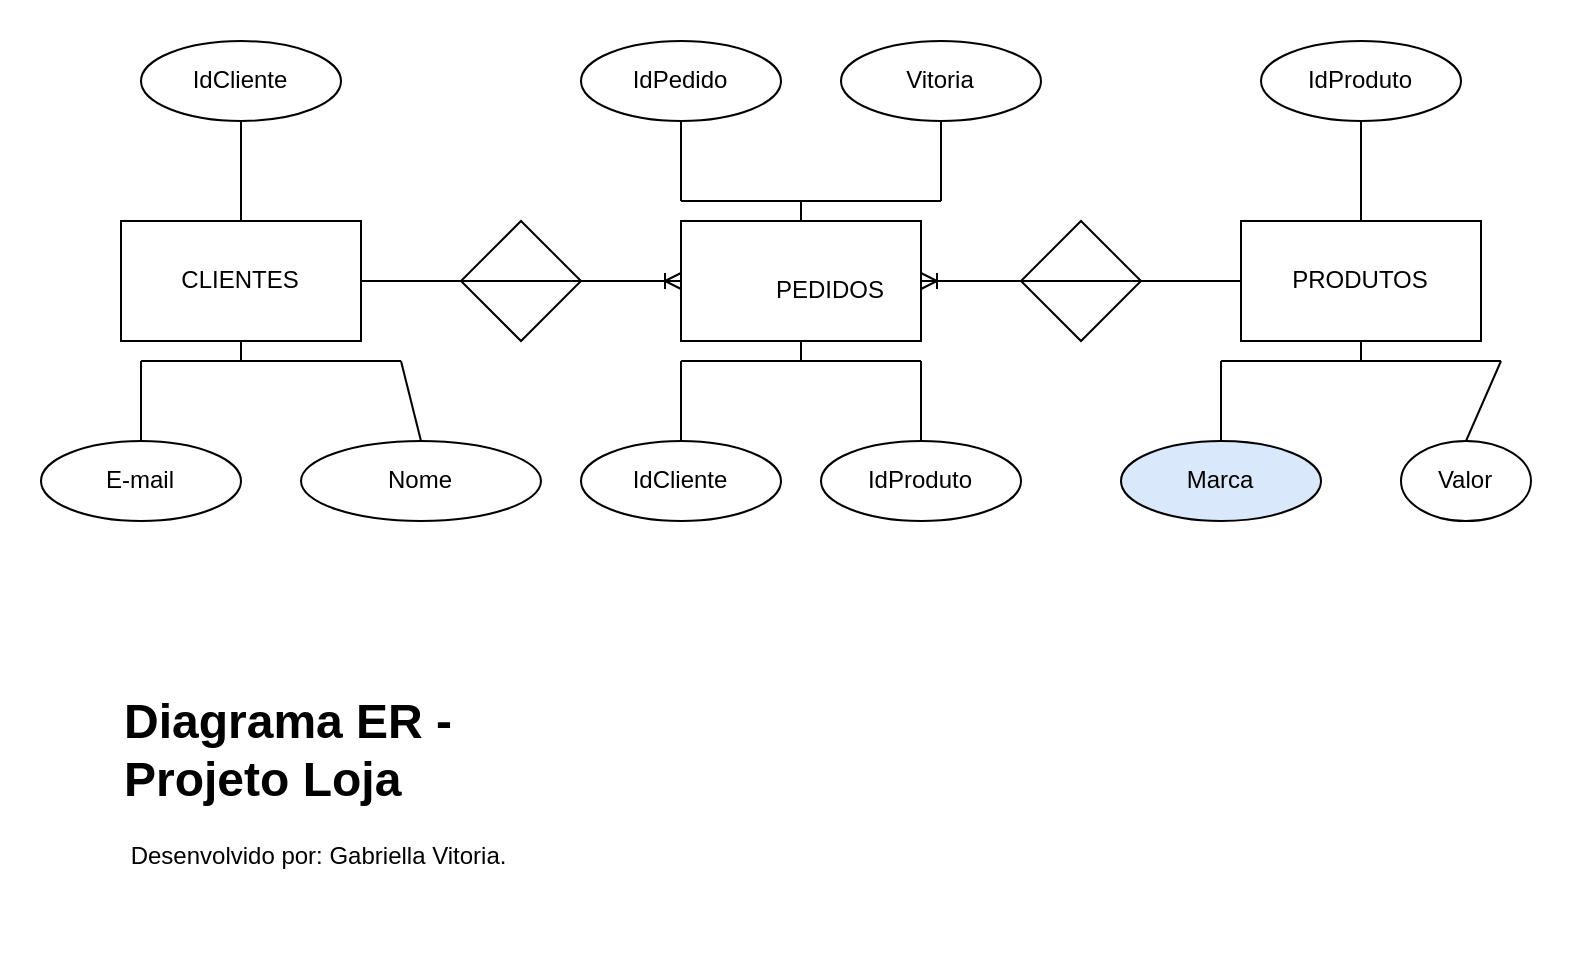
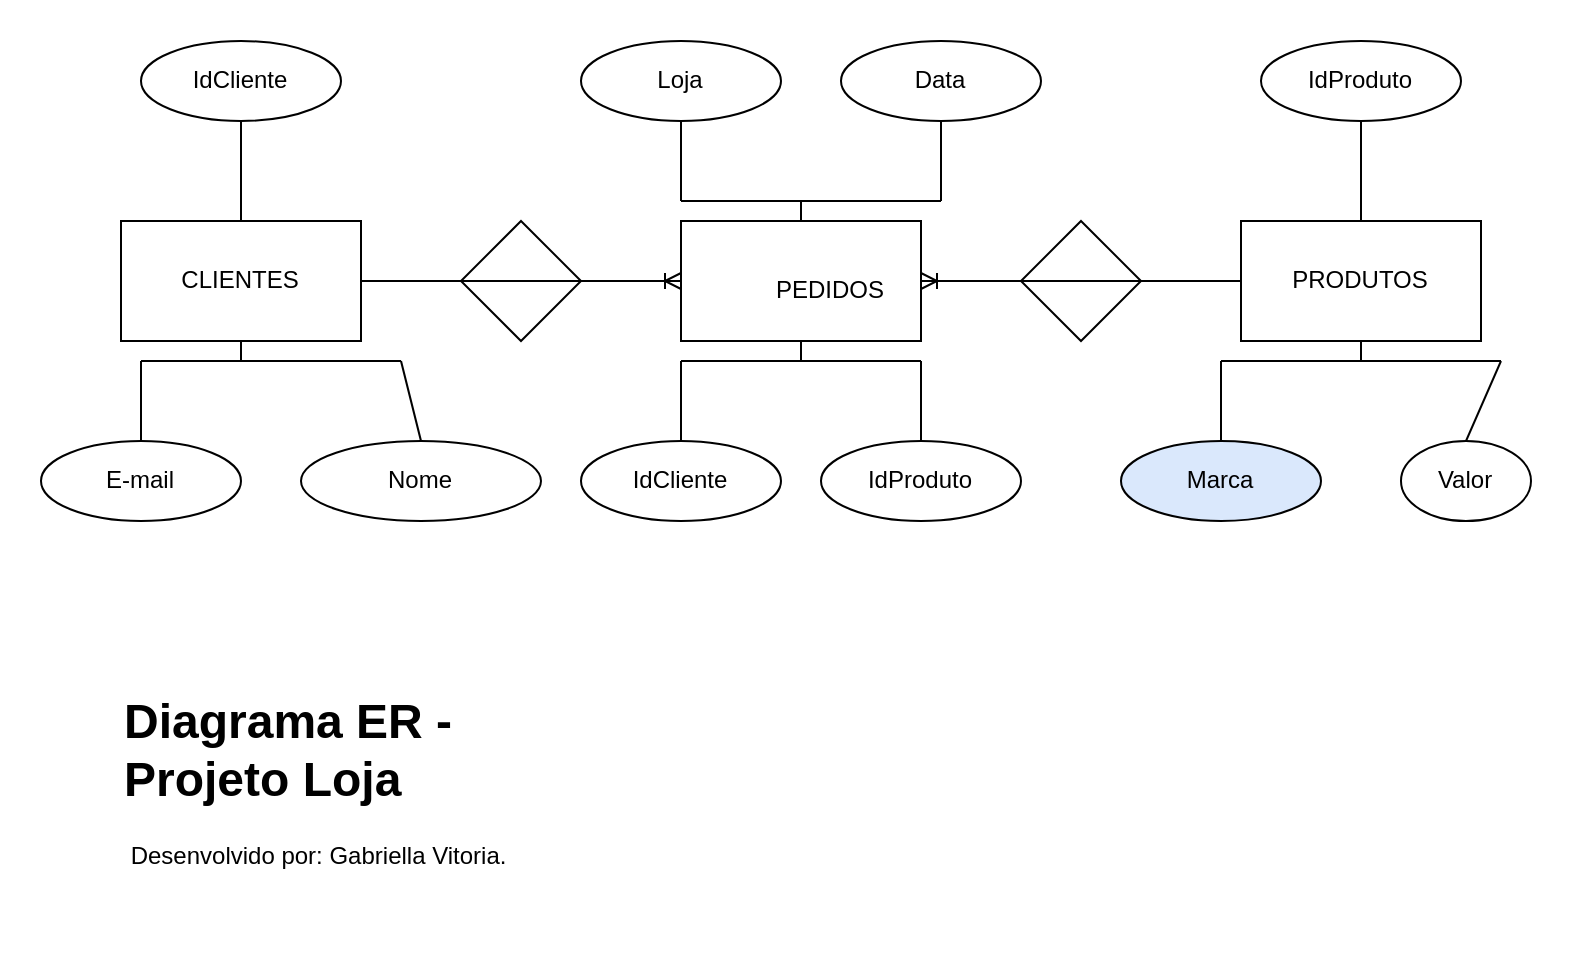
(681, 81) -> (681, 81)
(941, 81) -> (941, 81)
